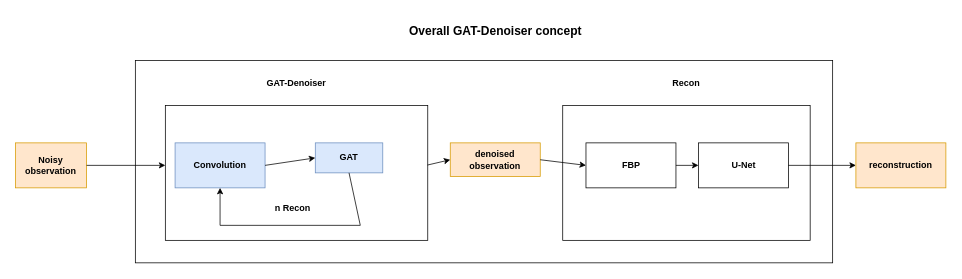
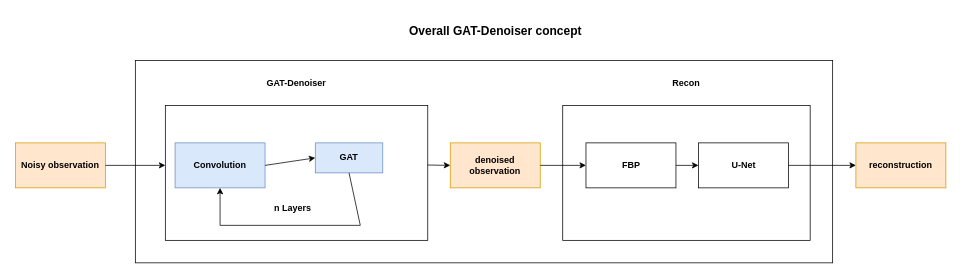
(495, 160) -> (495, 165)
(51, 165) -> (60, 165)
(293, 207) -> (293, 207)
